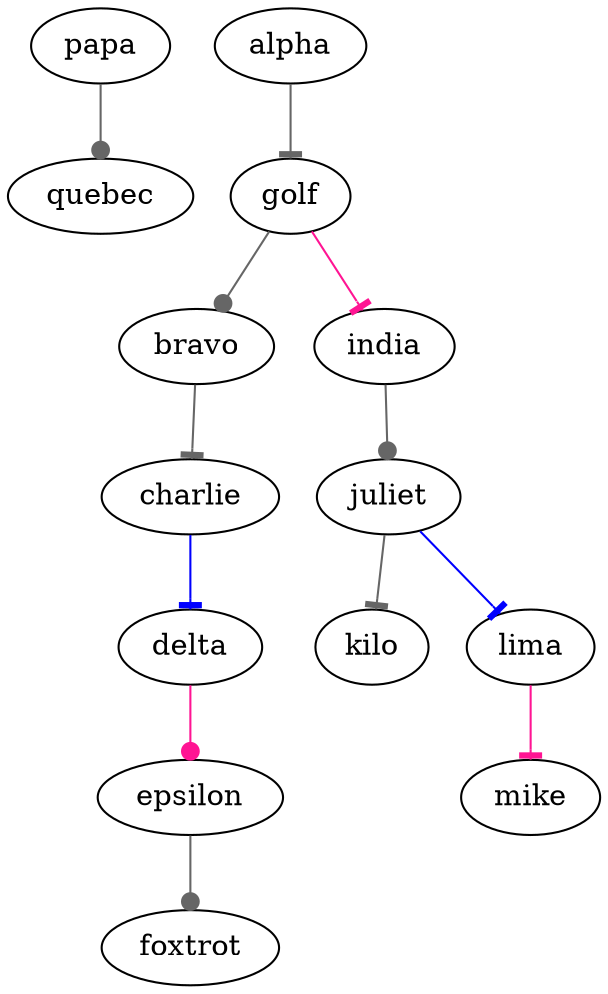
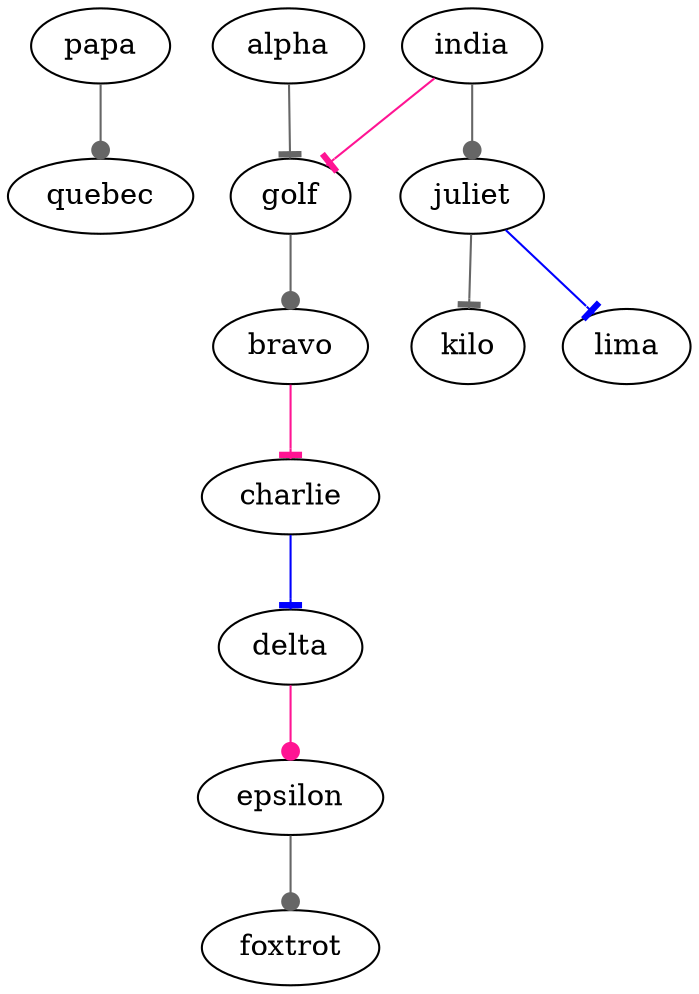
(334, 266) -> (385, 118)
(194, 417) -> (291, 417)
(531, 797) -> none
